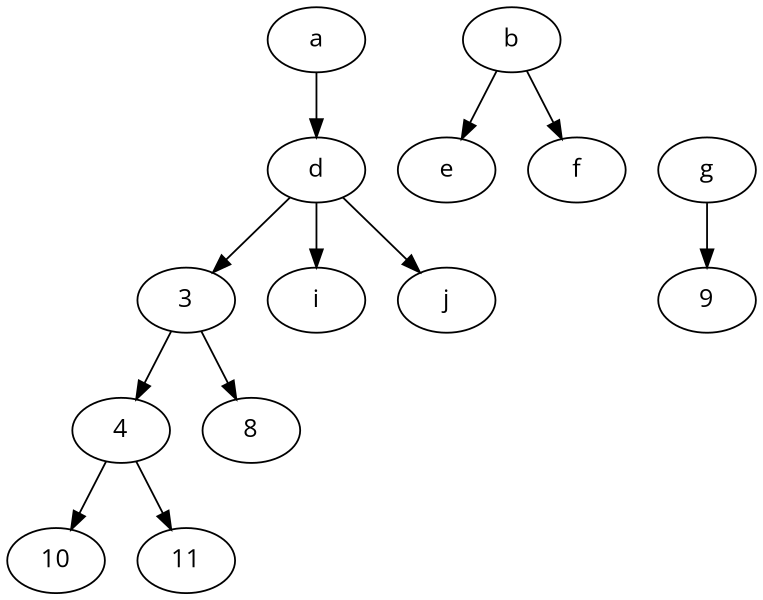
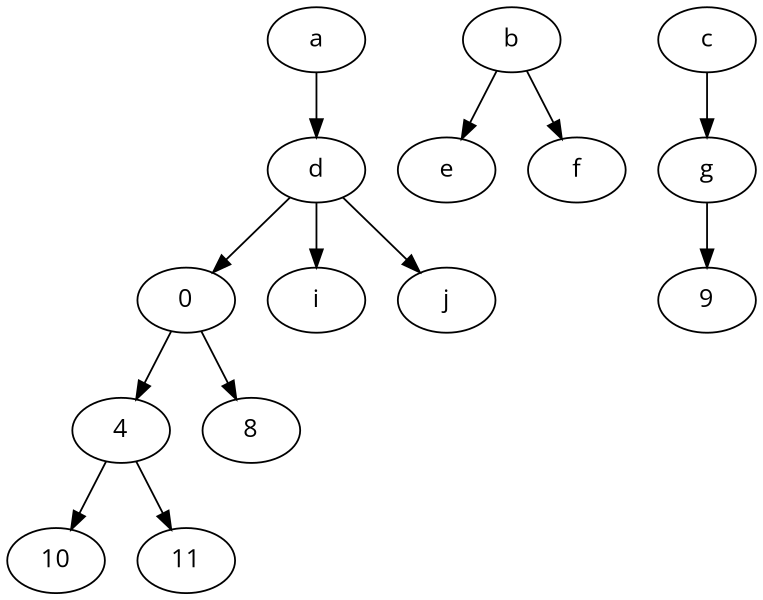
none -> (707, 40)
(186, 300) -> (186, 300)
